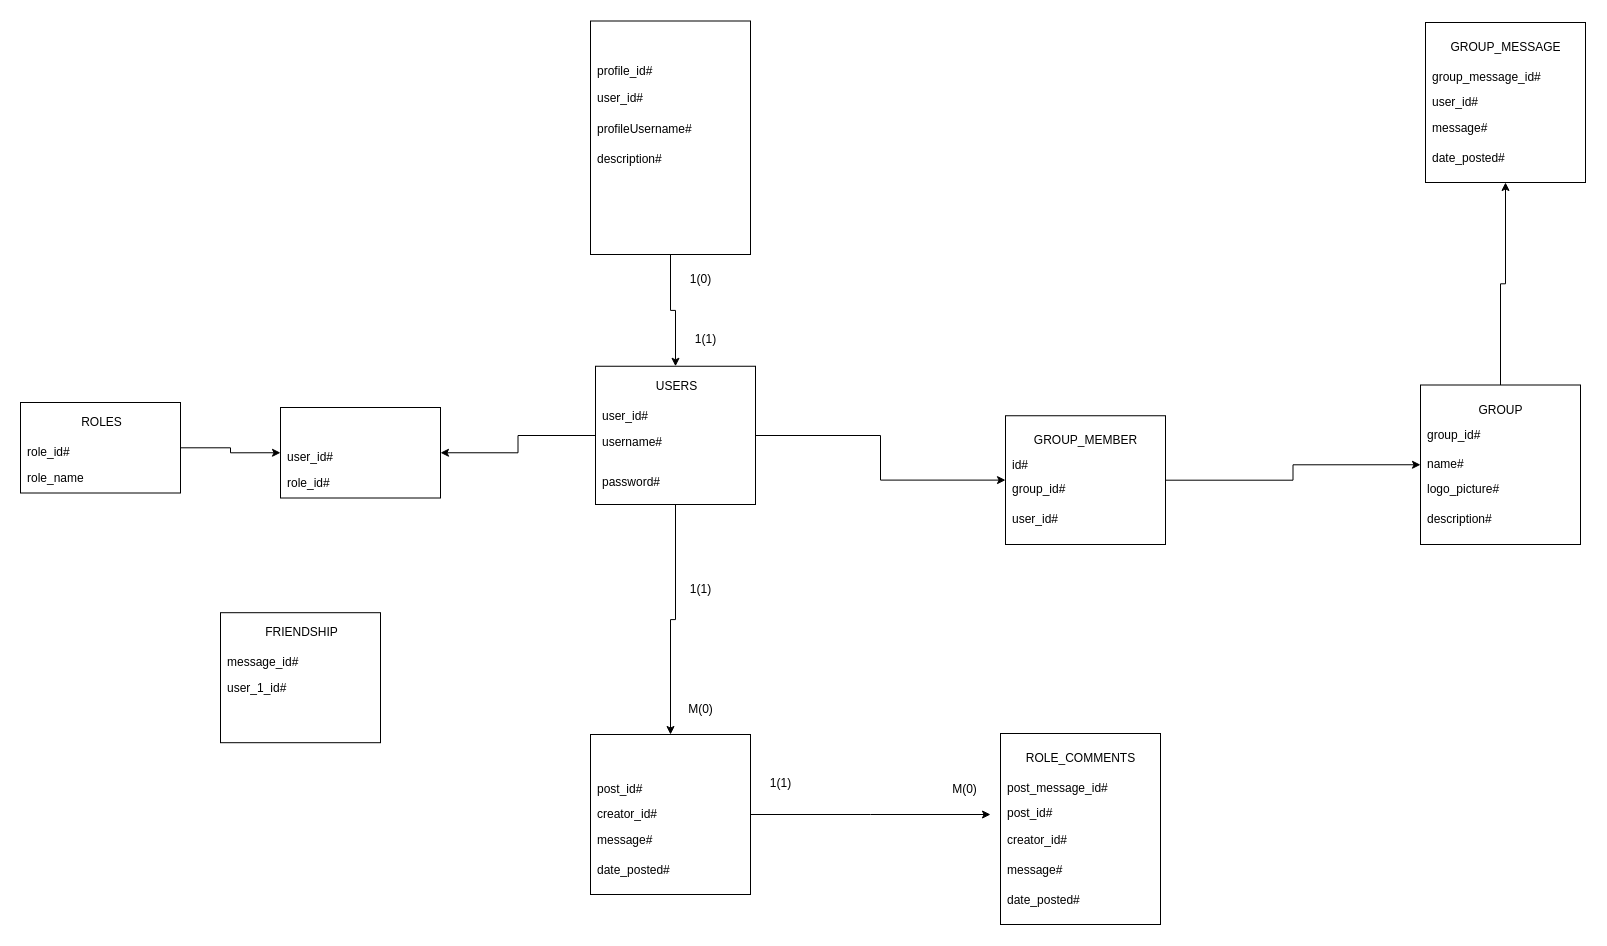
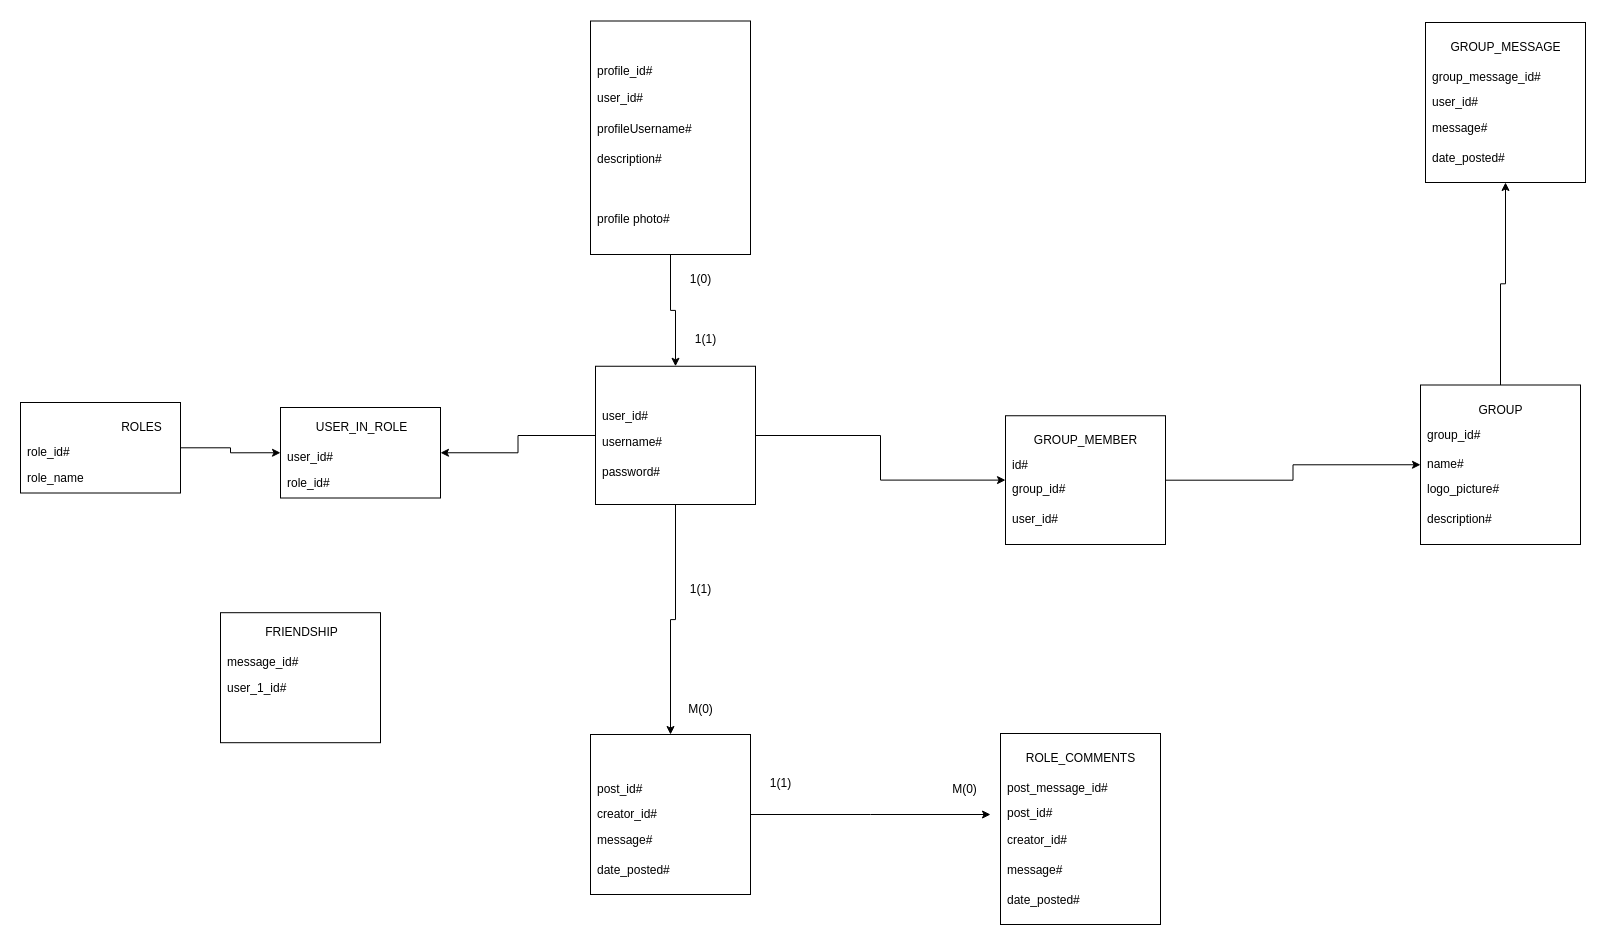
none -> (646, 220)
(677, 386) -> none
(102, 423) -> (142, 428)
none -> (362, 428)
(641, 482) -> (641, 472)
